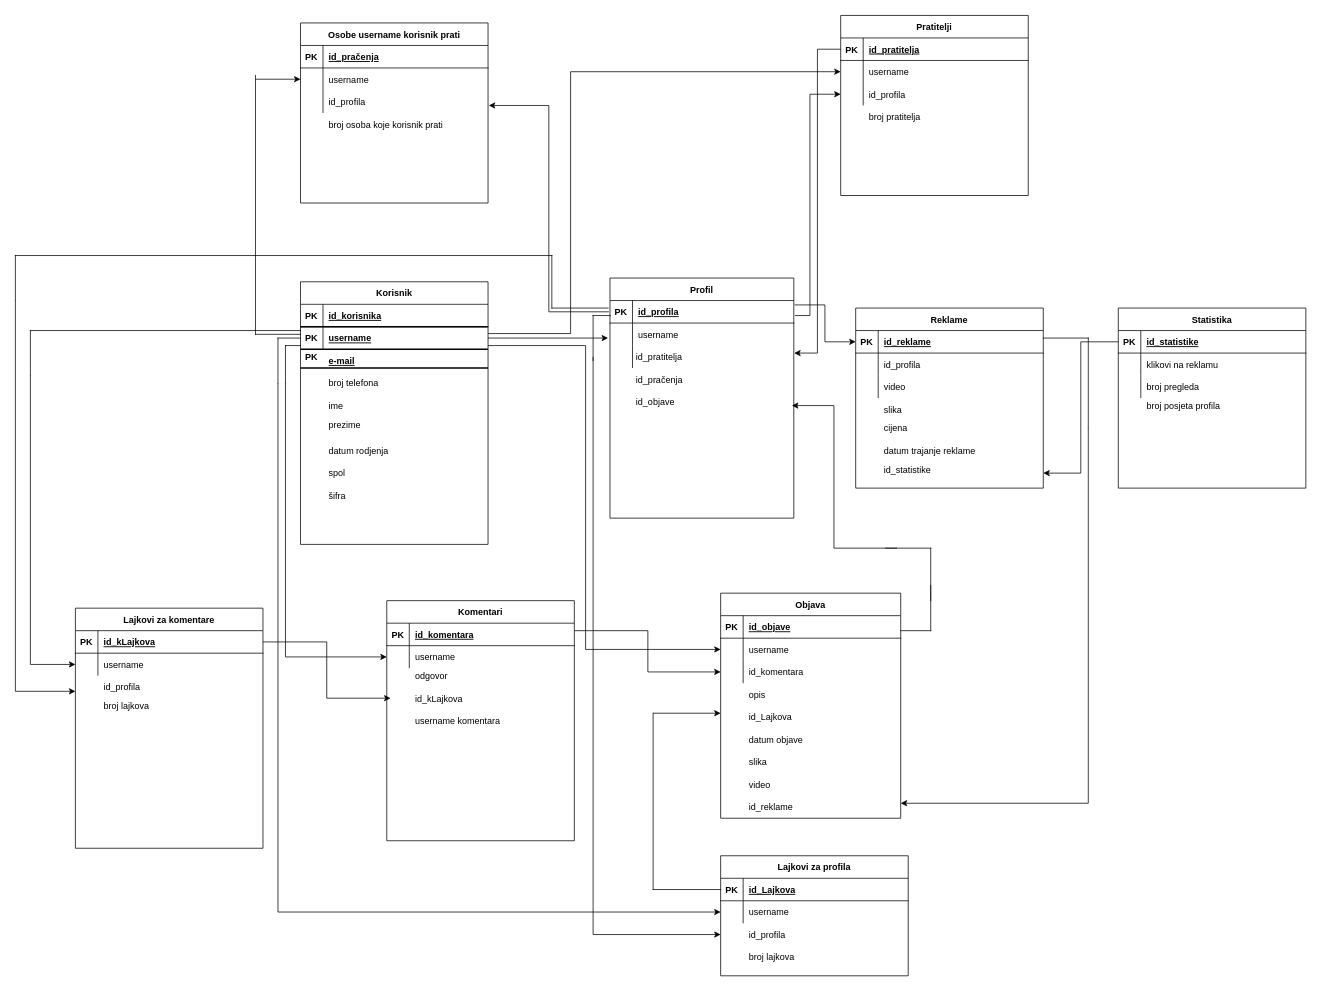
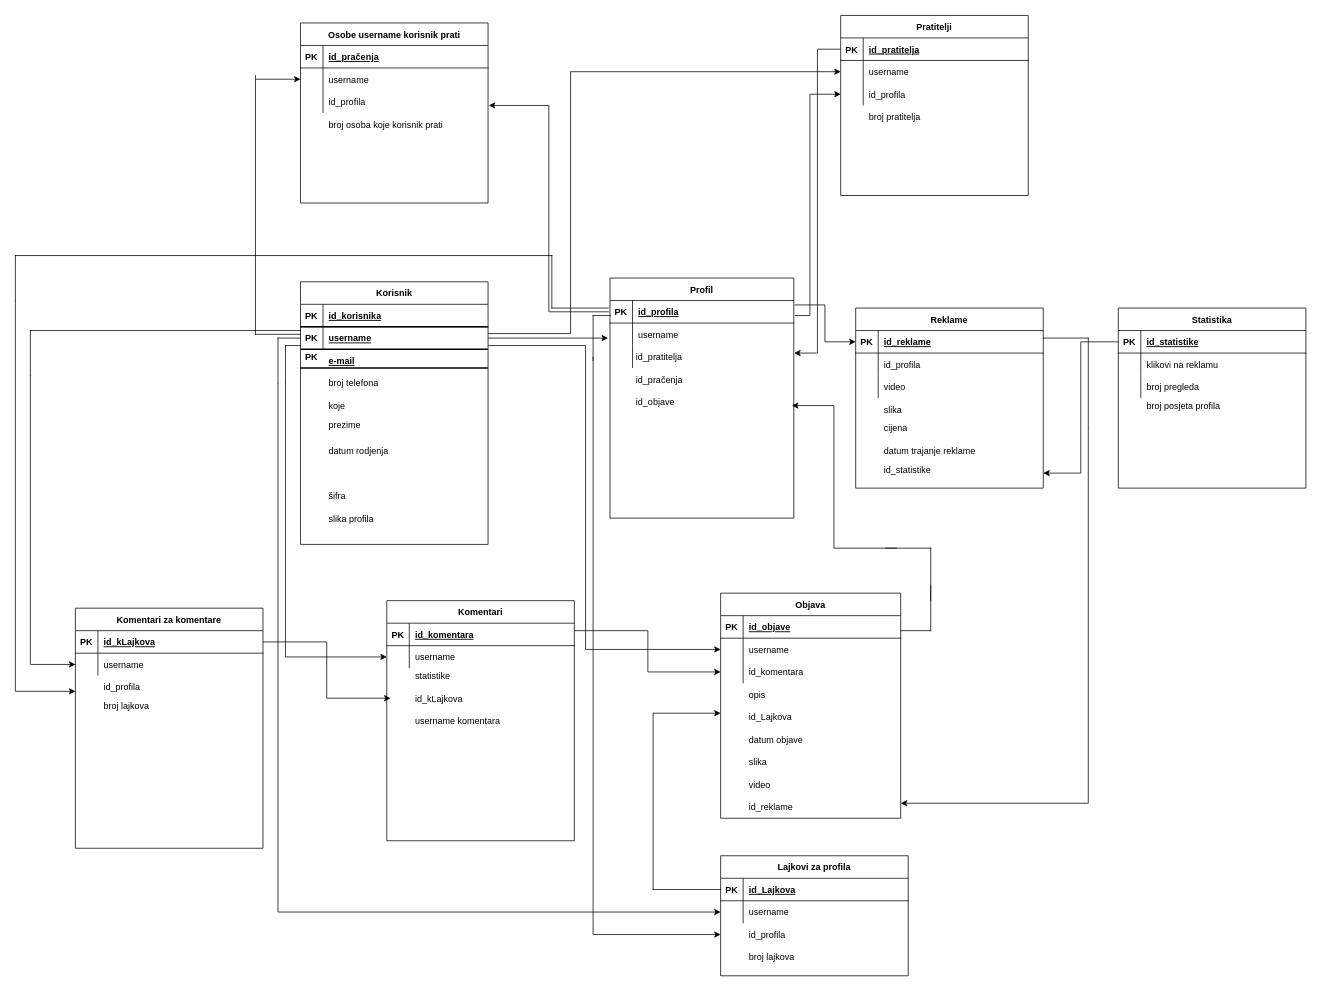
(335, 406) -> (339, 406)
(405, 473) -> none
none -> (405, 518)
(169, 620) -> (169, 620)
(432, 676) -> (438, 676)
